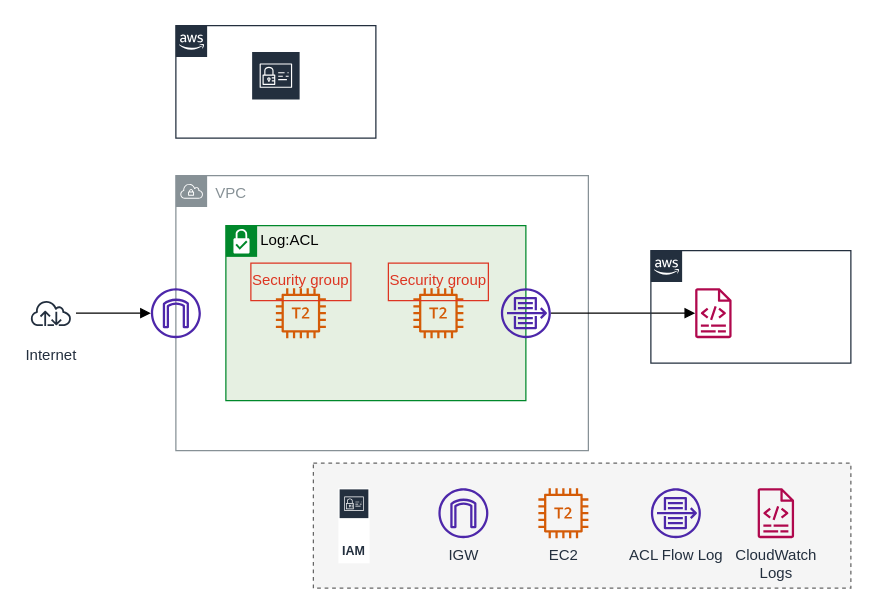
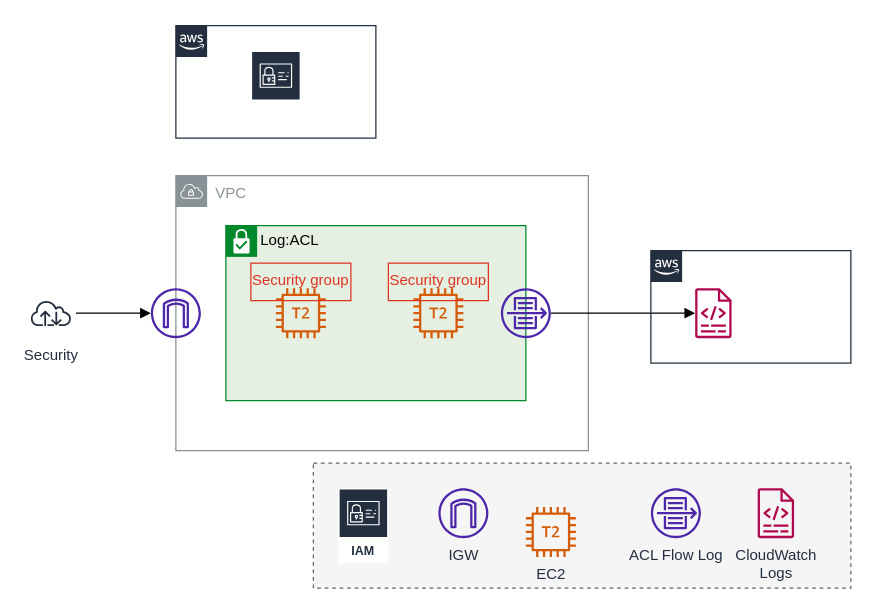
(51, 356) -> (51, 356)
(563, 513) -> (551, 532)
(354, 526) -> (363, 526)
